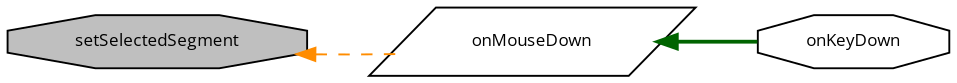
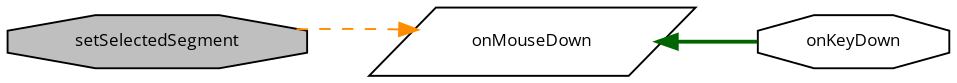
(356, 54) -> (348, 29)
